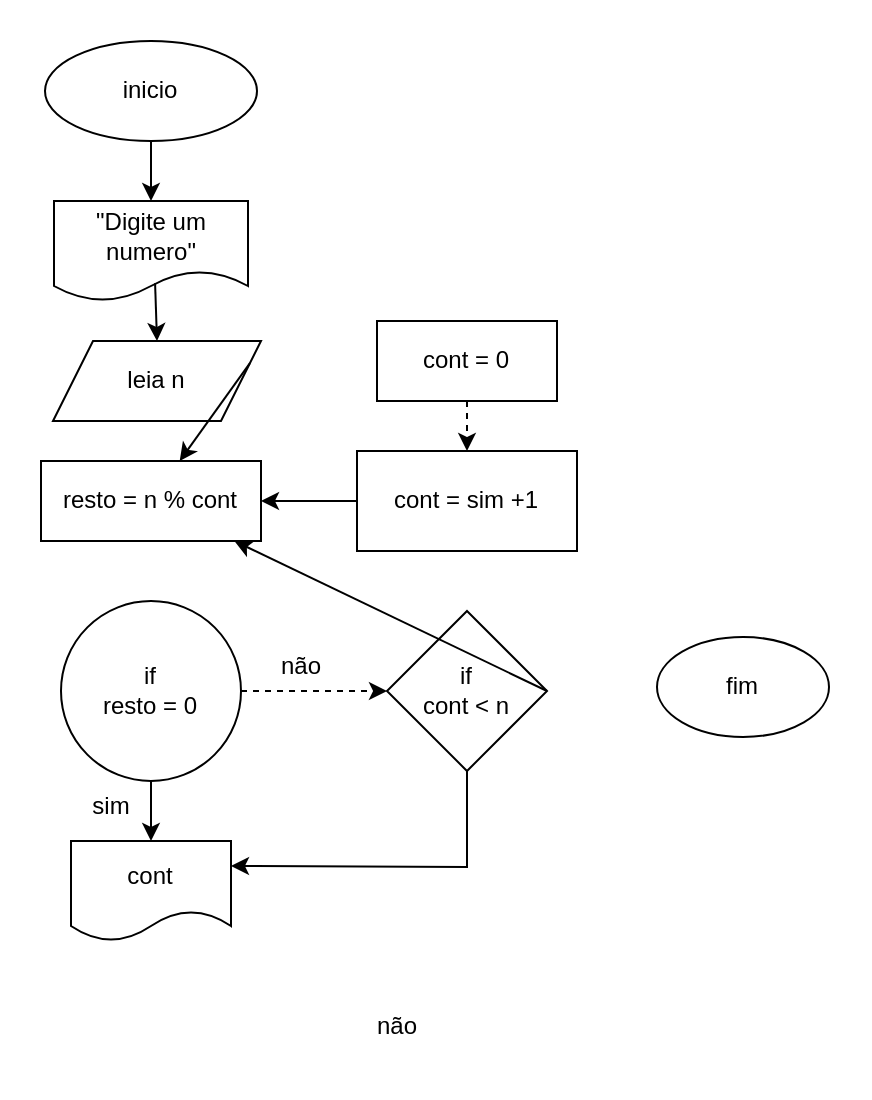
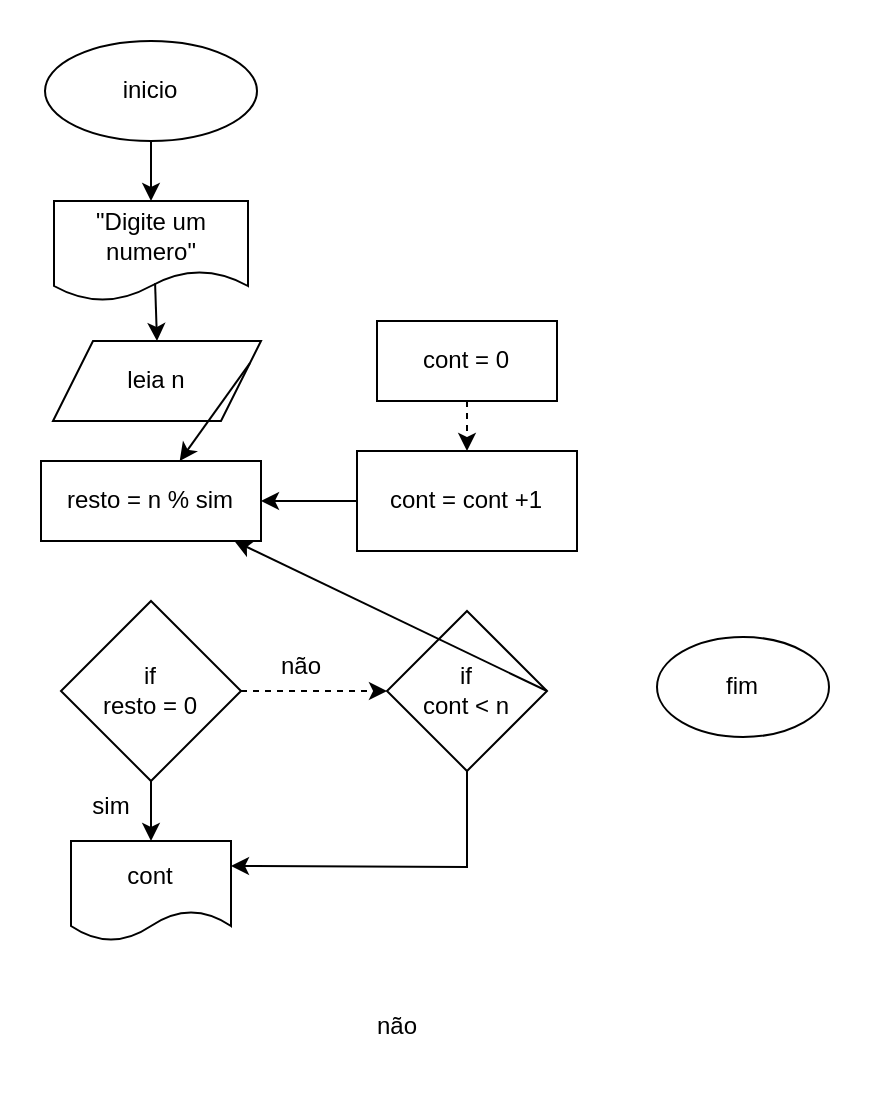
(151, 501) -> (151, 501)
(467, 501) -> (467, 501)
(151, 691) -> (151, 691)
